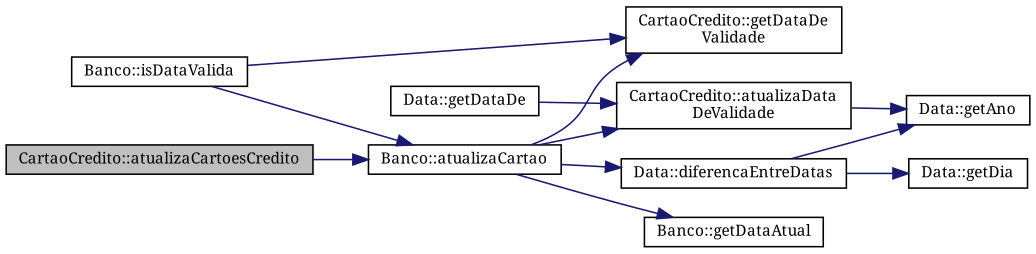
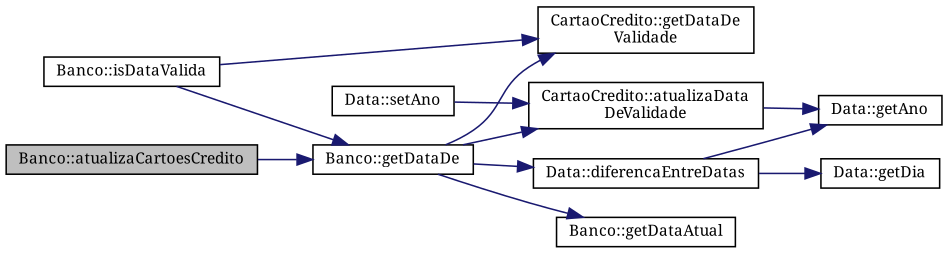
(465, 101) -> (393, 101)
(160, 160) -> (132, 160)
(465, 160) -> (393, 160)
